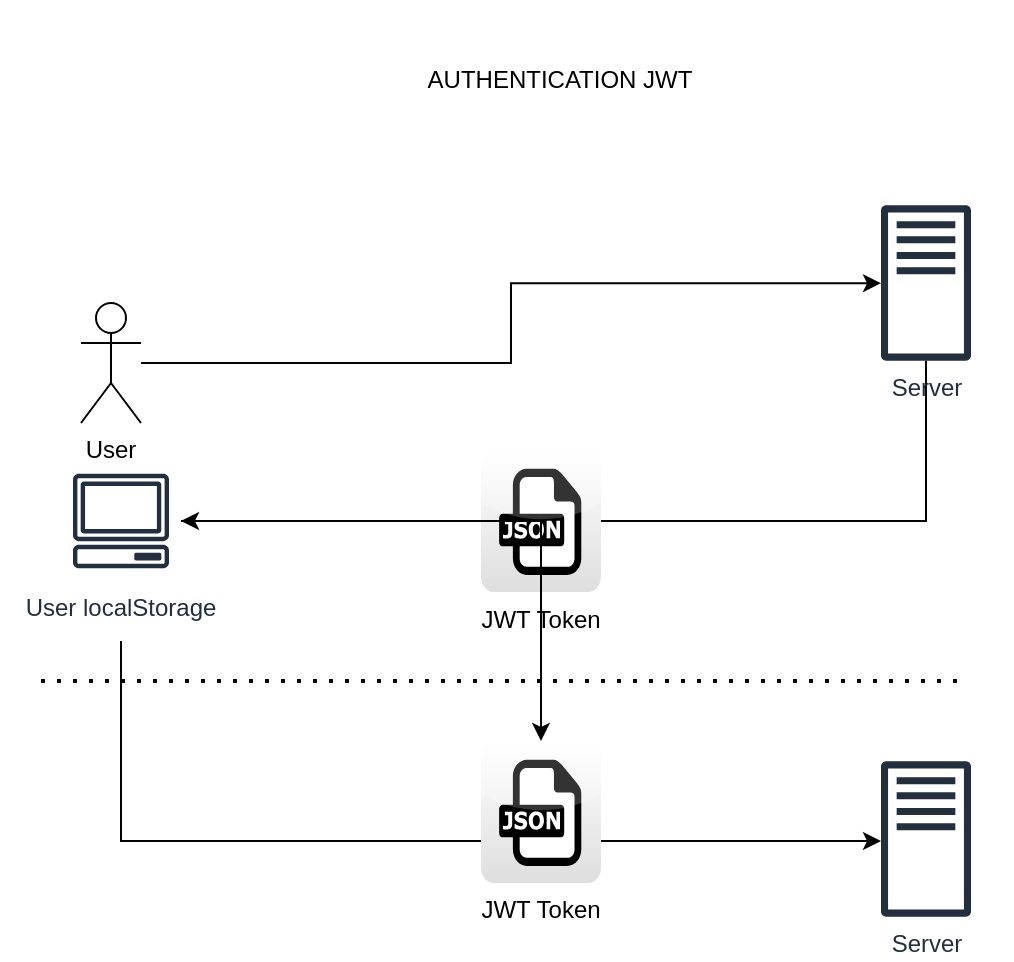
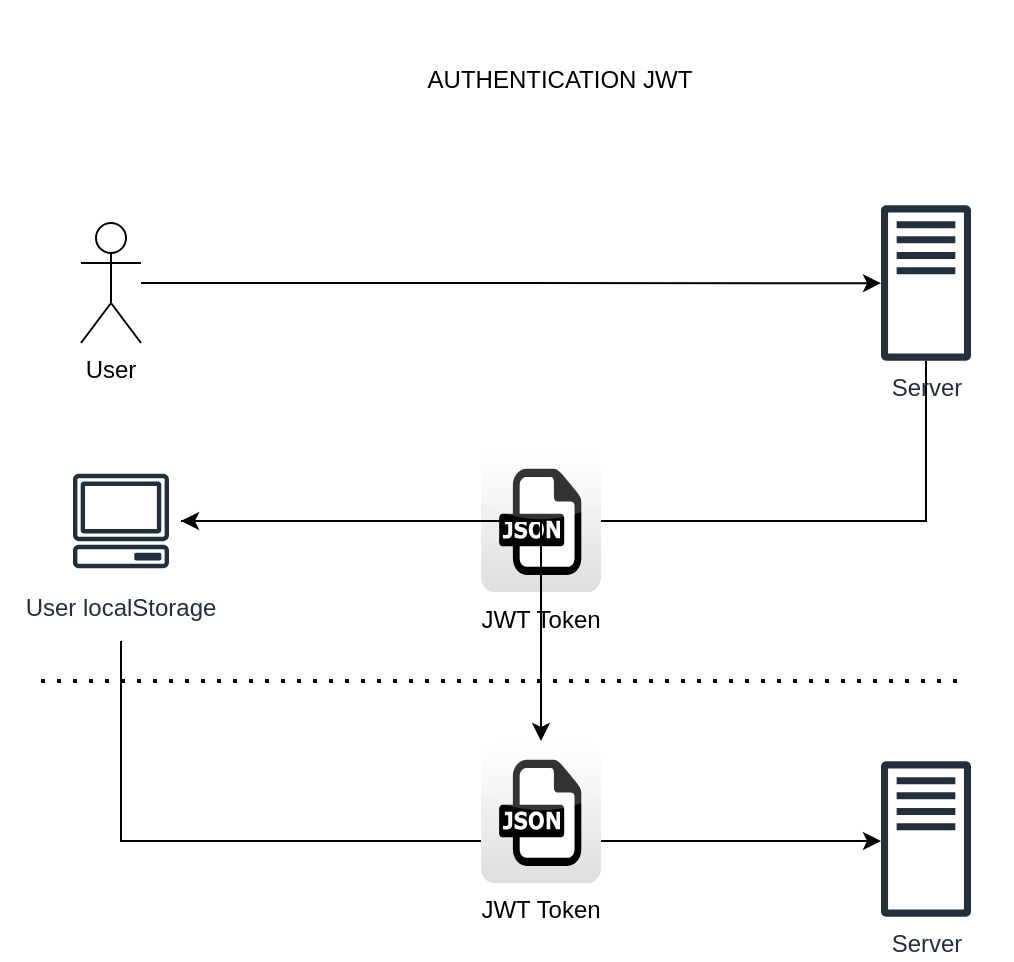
(111, 363) -> (111, 283)
